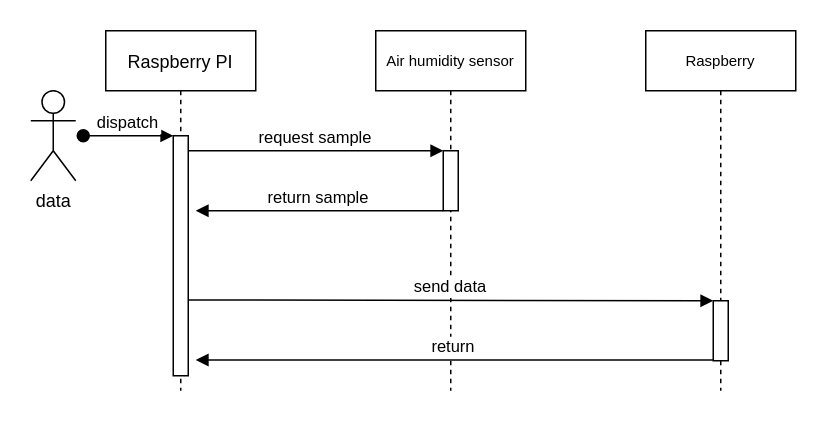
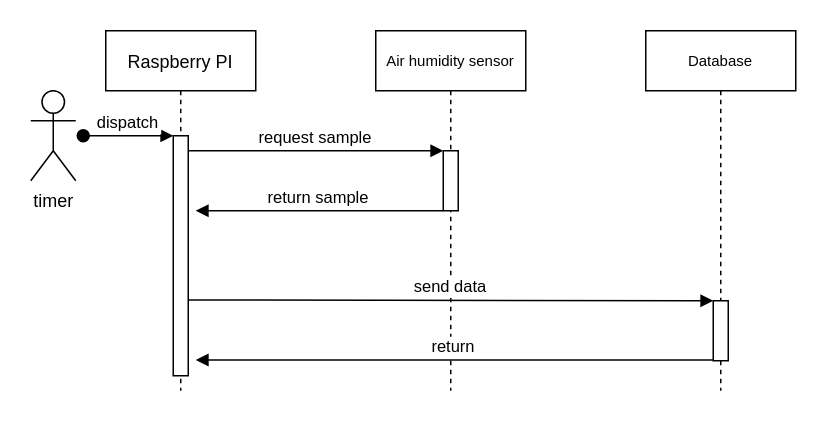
(720, 61) -> (720, 61)
(54, 202) -> (54, 202)
